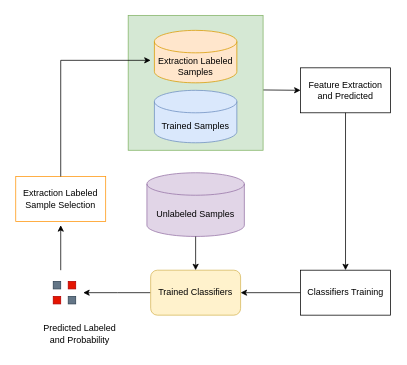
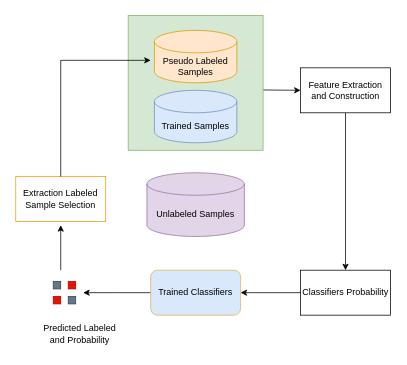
(195, 66) -> (195, 66)
(345, 90) -> (345, 90)
(195, 251) -> none
(195, 293) -> (195, 293)
(345, 293) -> (345, 293)
